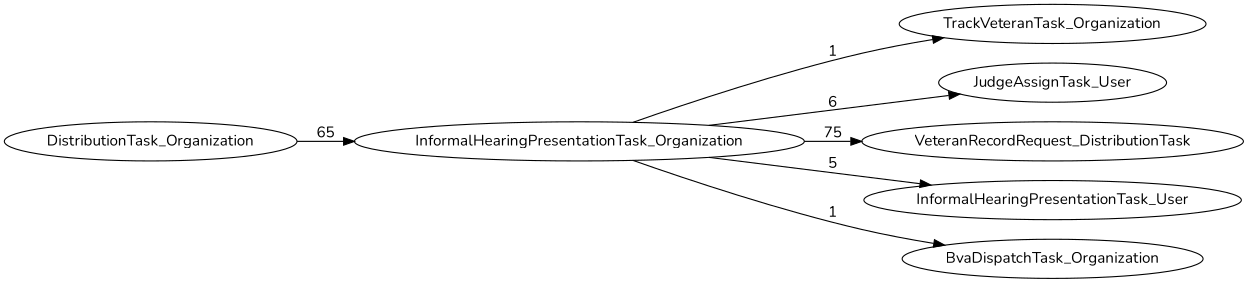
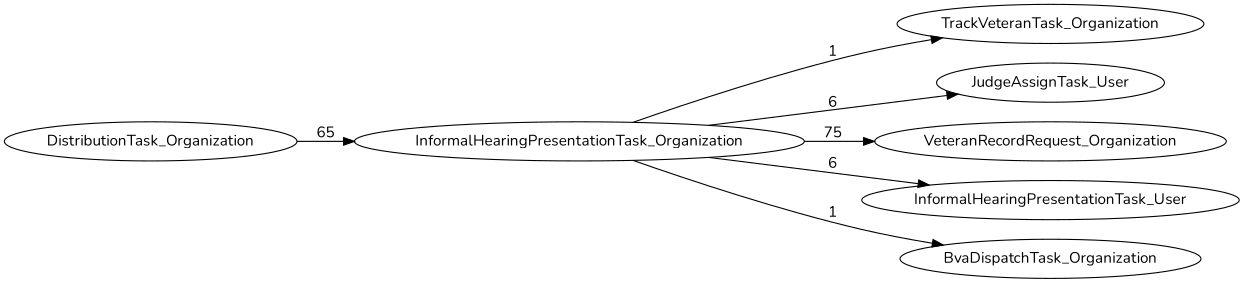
(1053, 141) -> (1050, 141)
(833, 164) -> (833, 164)
